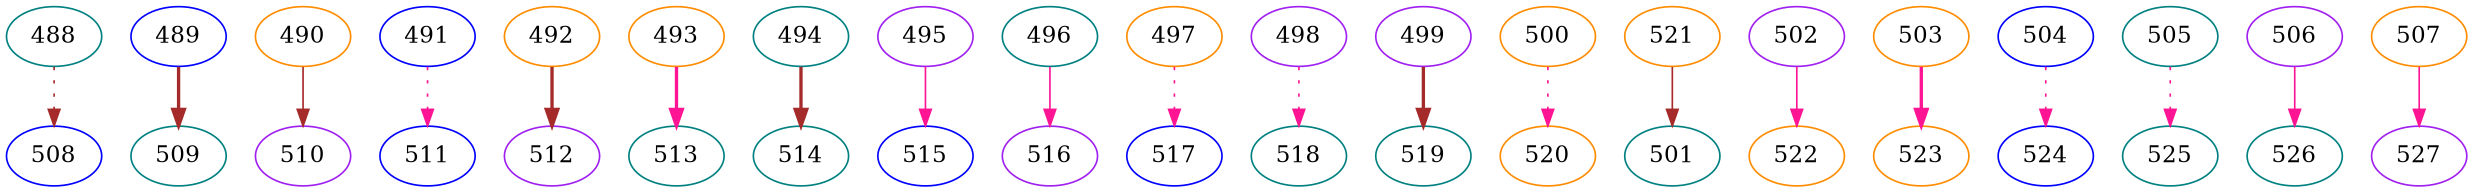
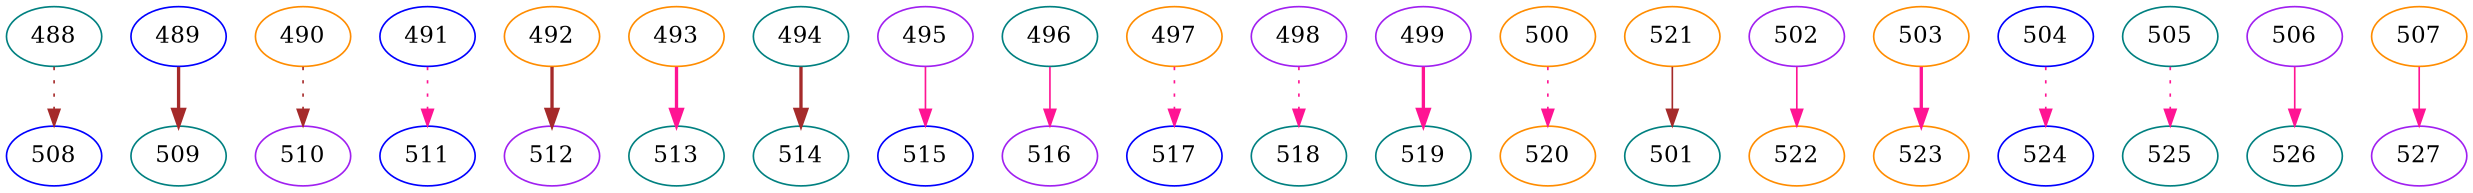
(303, 88) -> (303, 88)
(1423, 88) -> (1423, 88)
